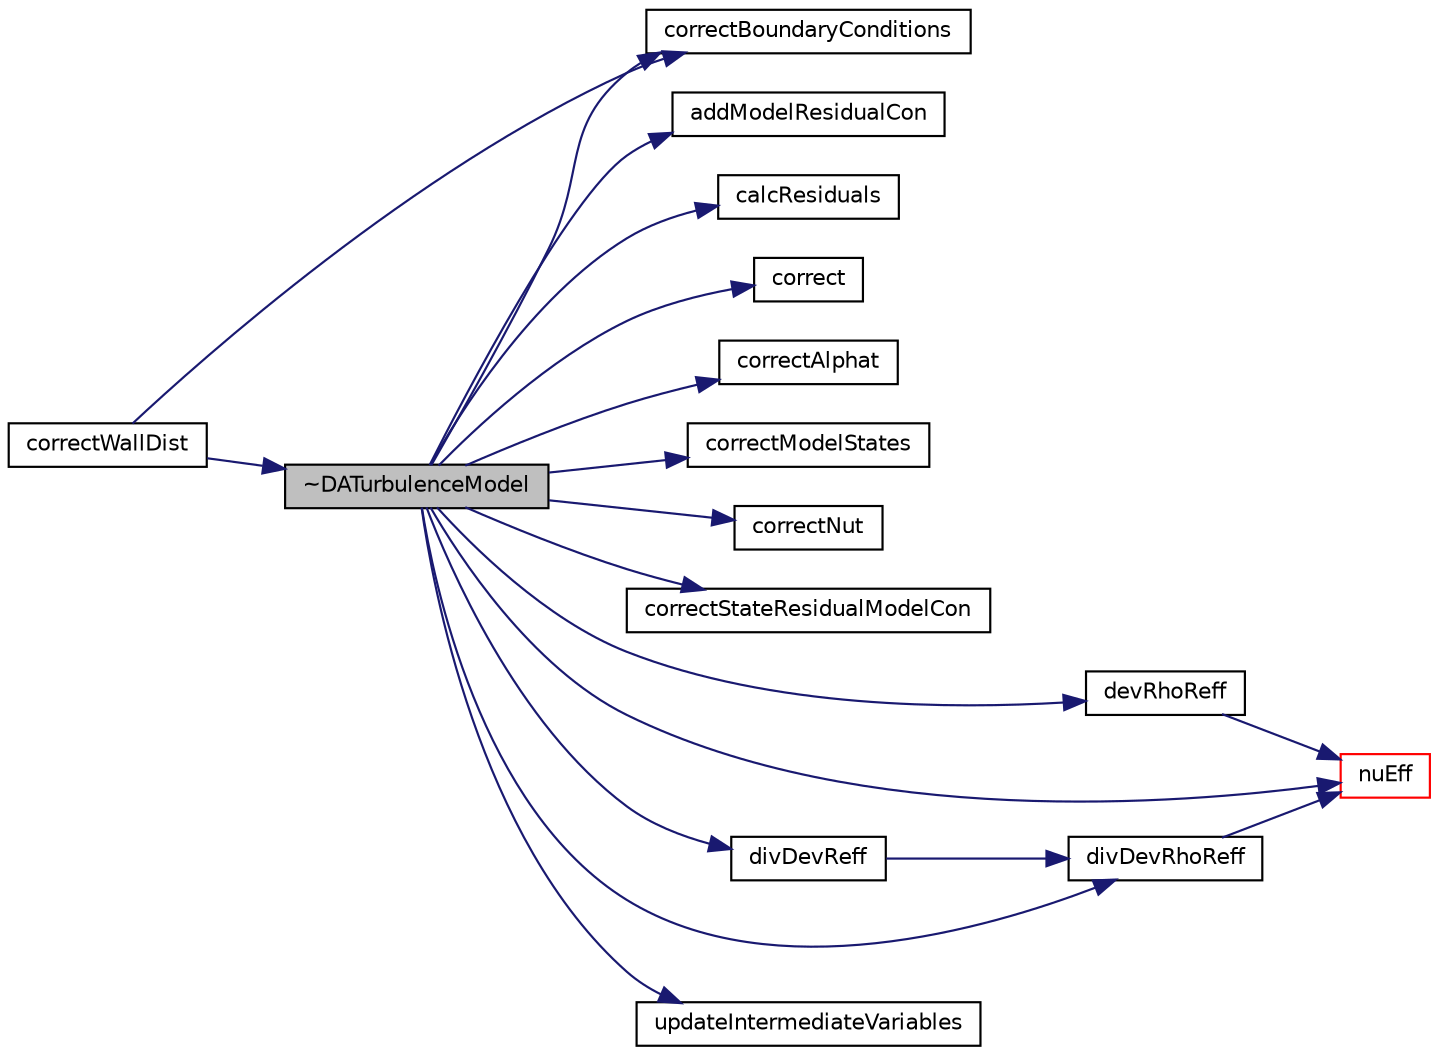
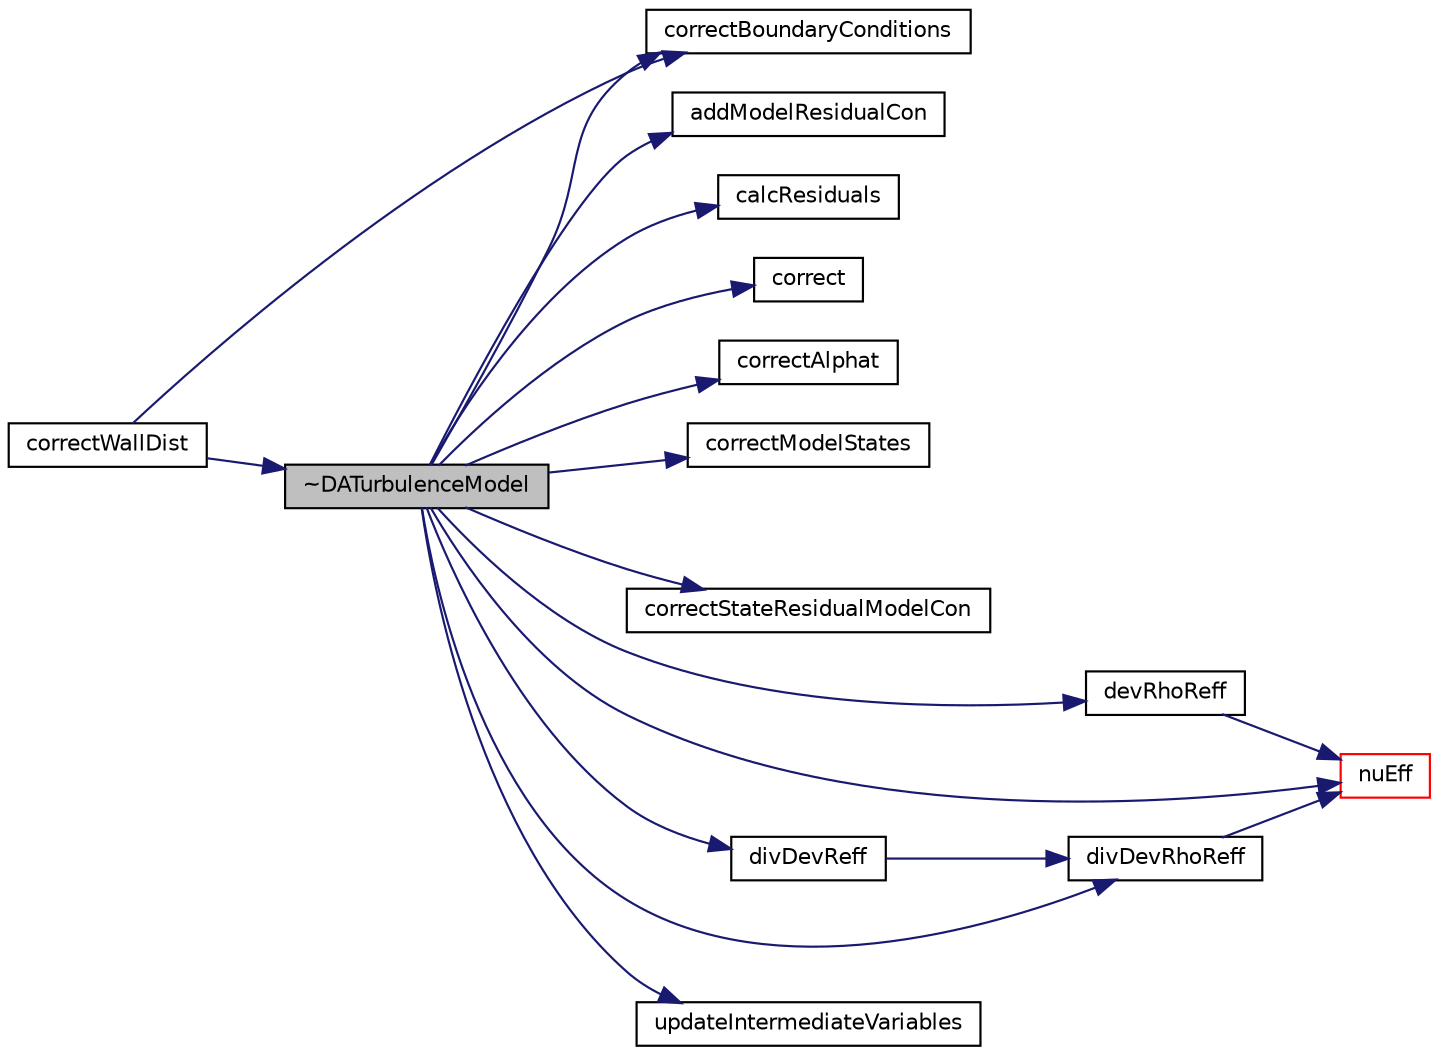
(809, 528) -> none
